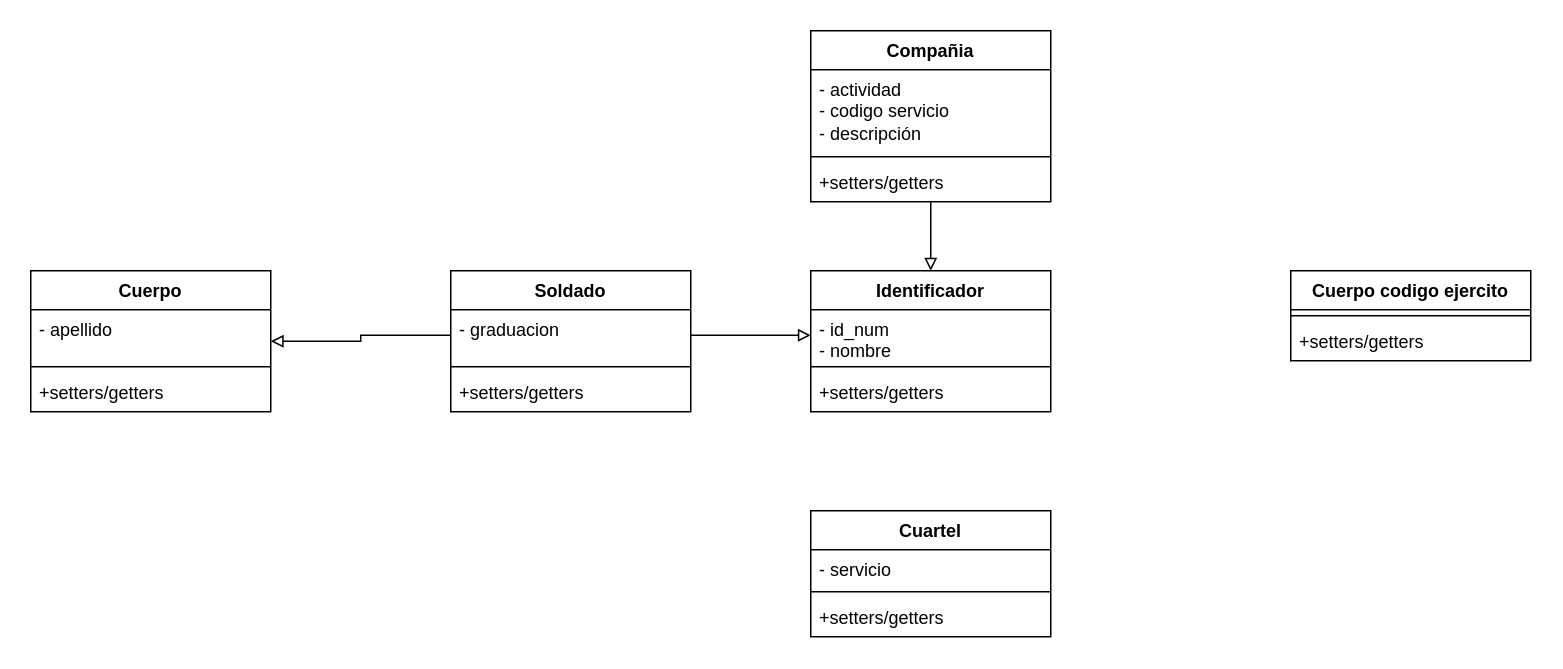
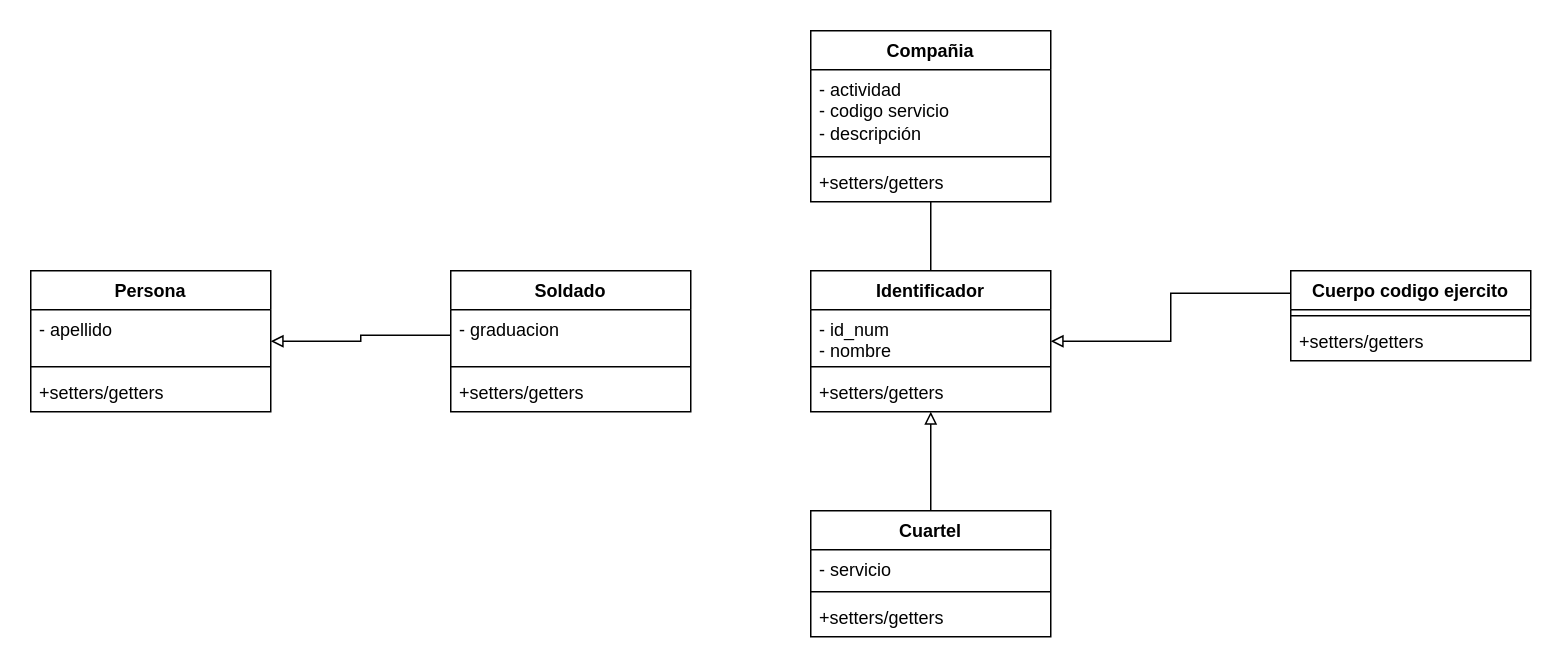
(931, 257) -> (931, 262)
(151, 292) -> (151, 292)
none -> (1171, 310)
(745, 335) -> none
none -> (931, 467)
